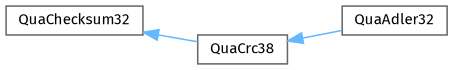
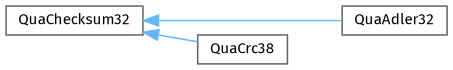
(322, 34) -> (251, 21)
